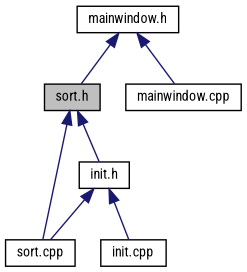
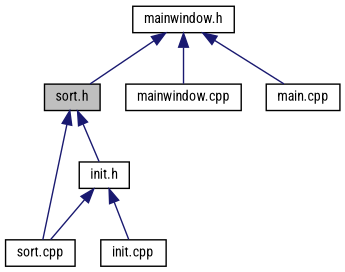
none -> (303, 97)
